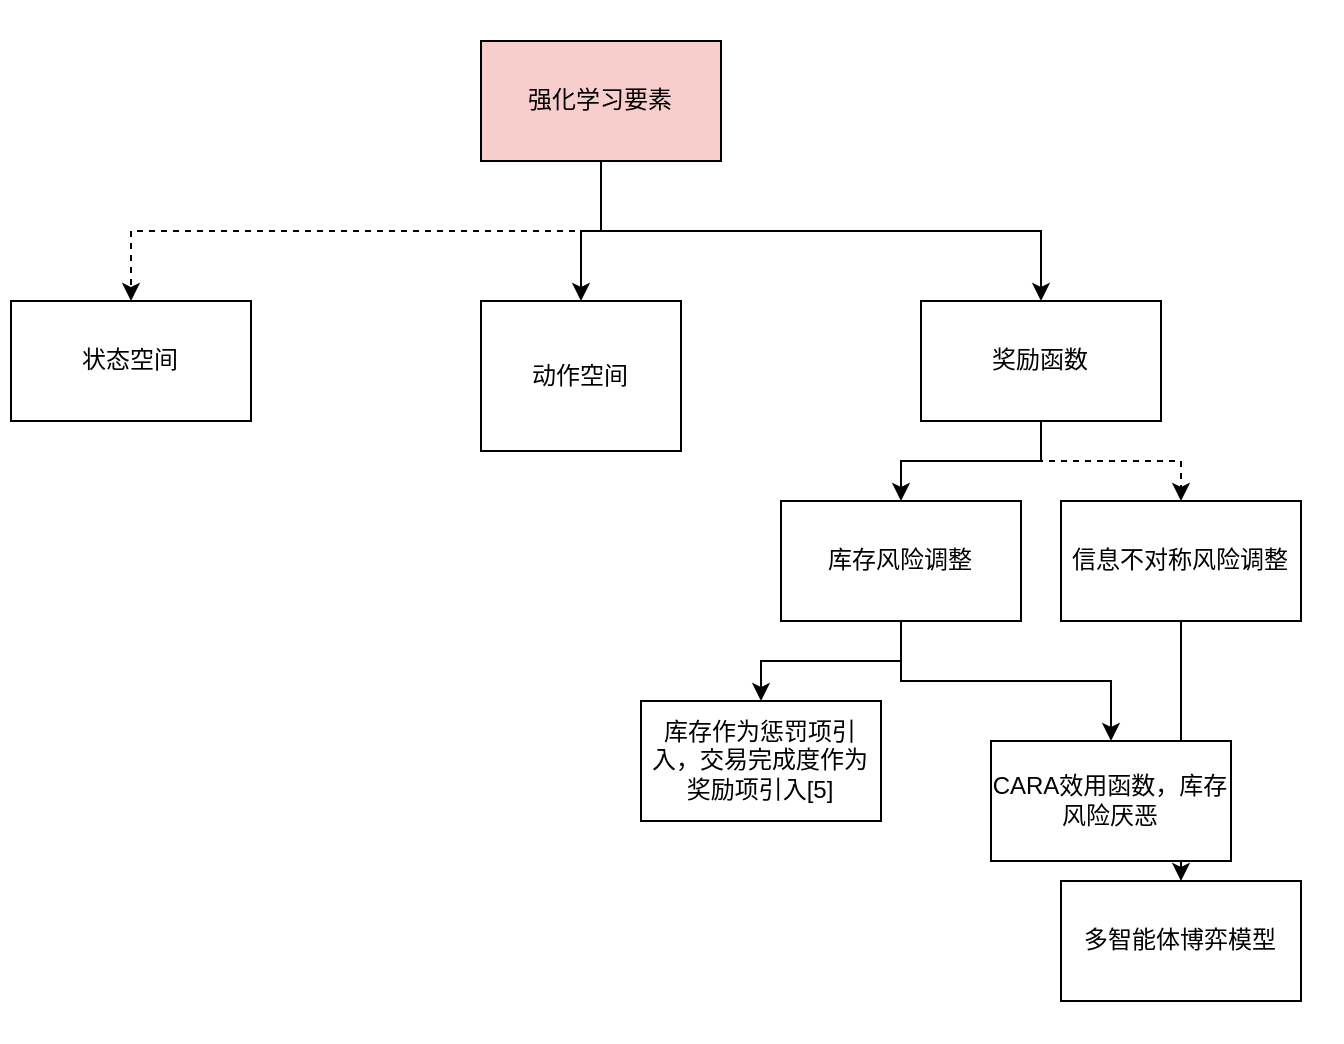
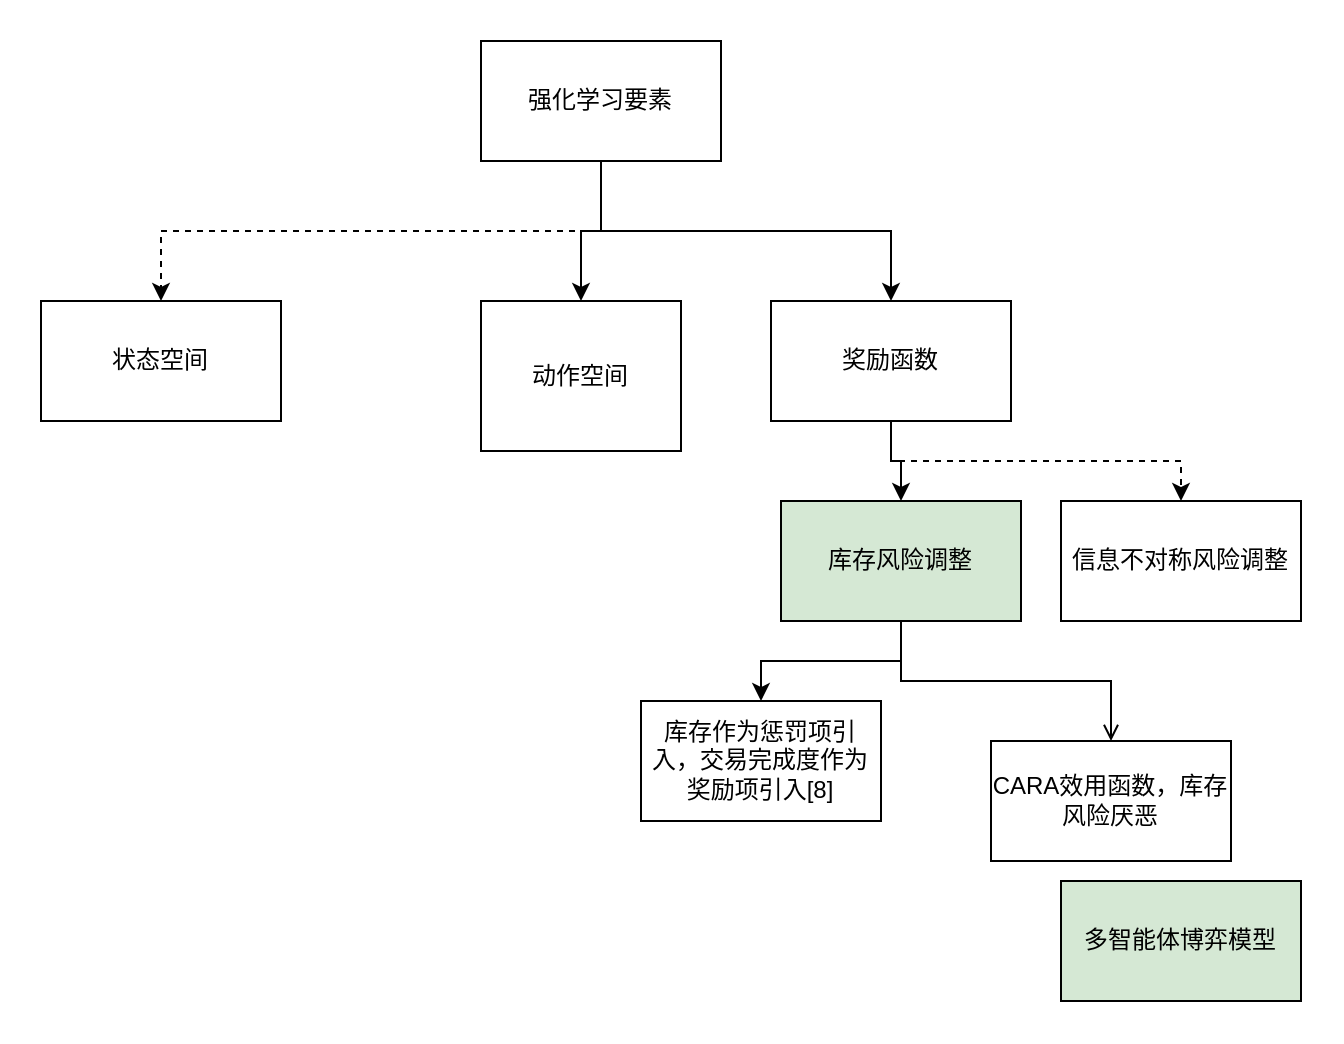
(601, 101) -> (601, 101)
(131, 361) -> (161, 361)
(1041, 361) -> (891, 361)
(901, 561) -> (901, 561)
(1181, 681) -> none
(1111, 726) -> (1111, 728)
(761, 761) -> (761, 761)
(1181, 941) -> (1181, 941)
